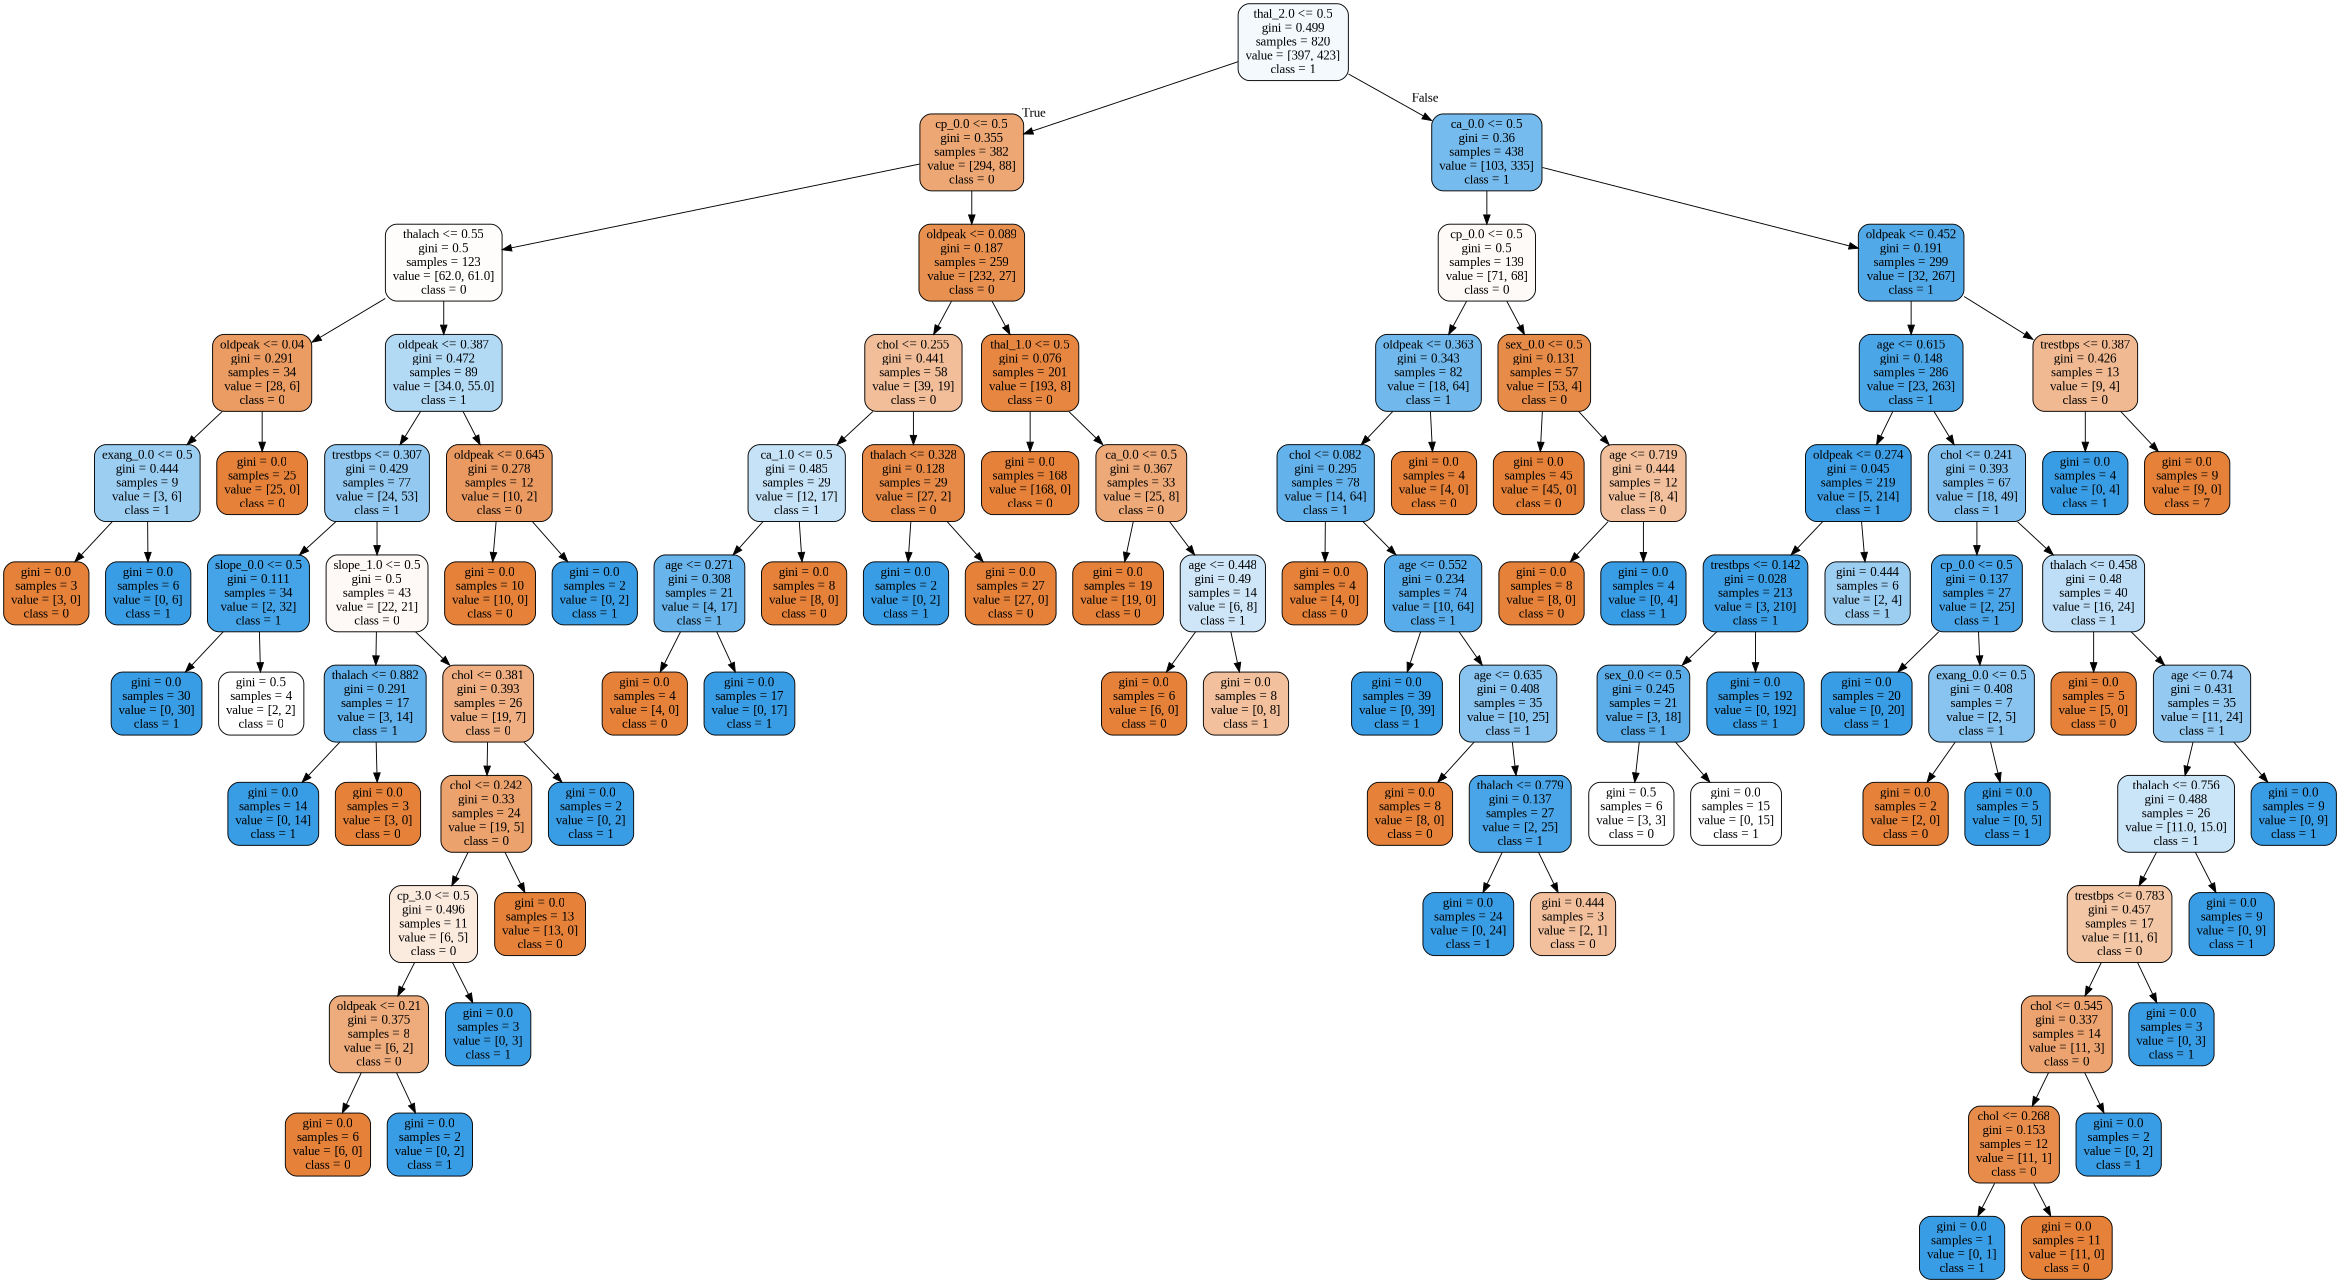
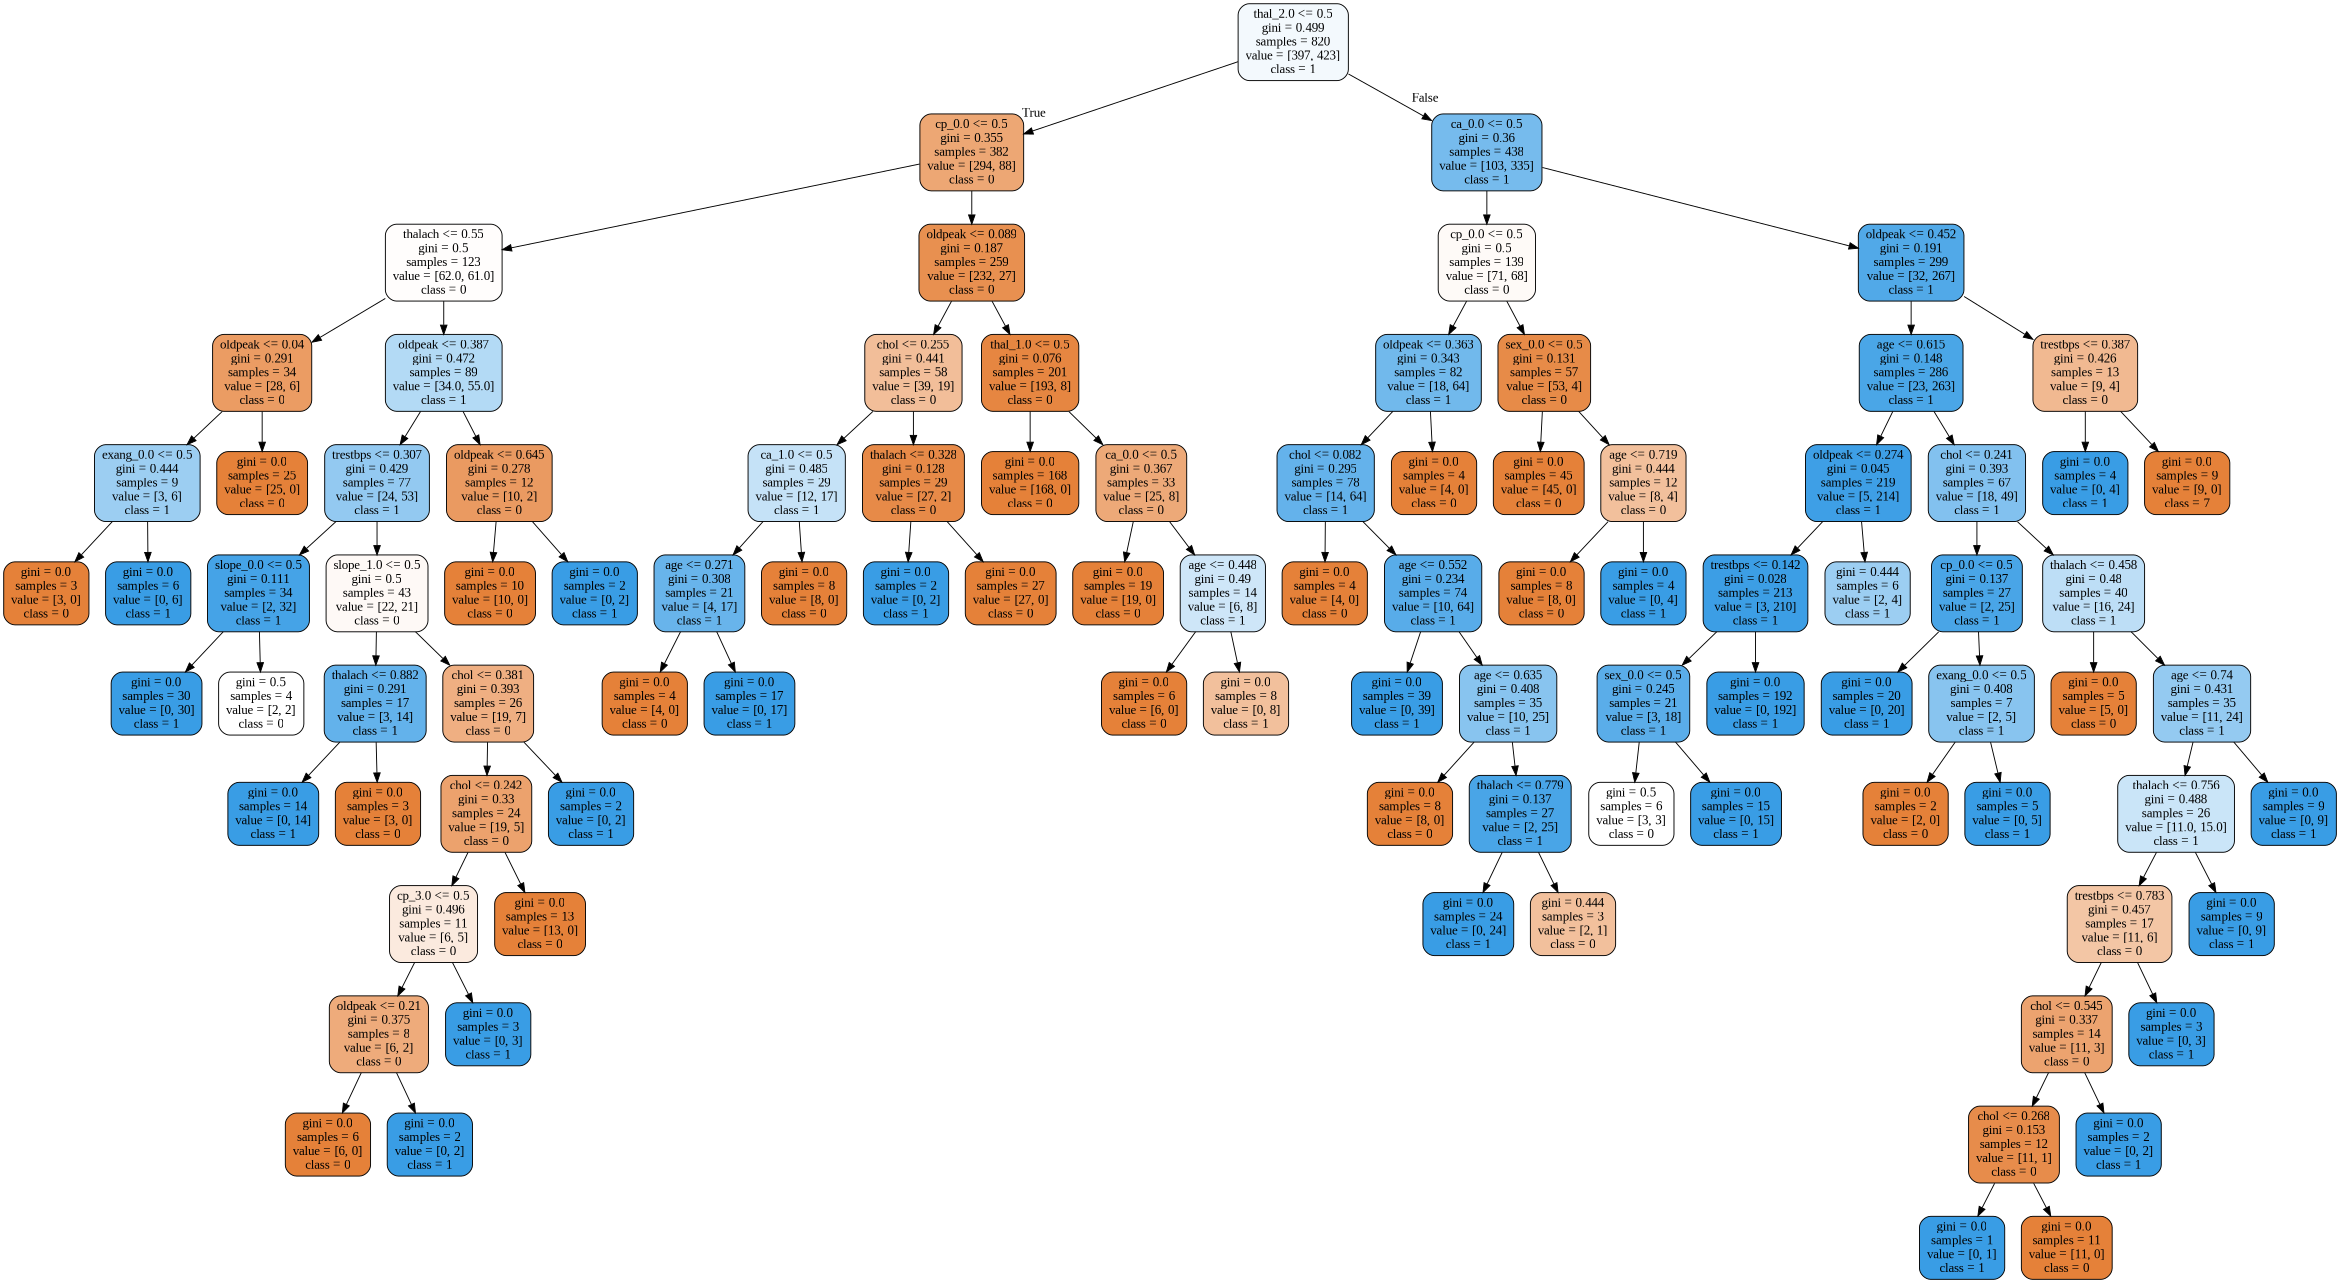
(1736, 814) -> (1736, 814)
